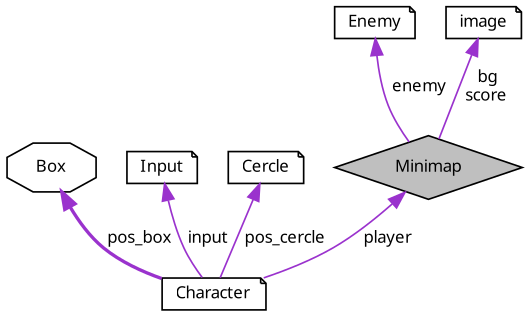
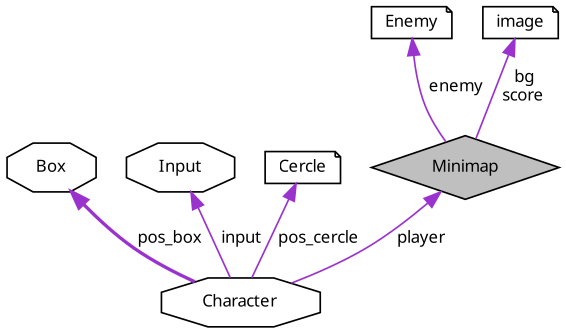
(162, 167) -> (181, 167)
(214, 294) -> (241, 302)
